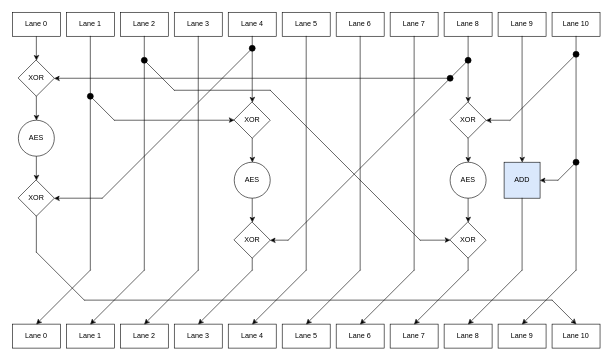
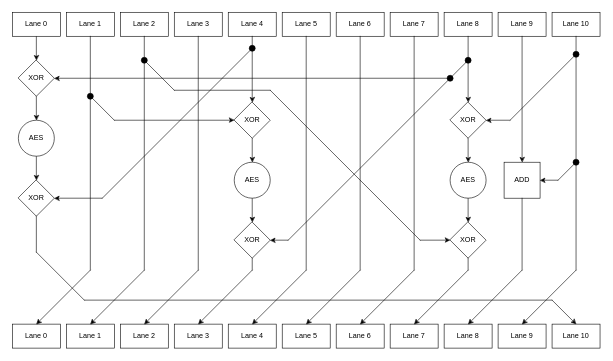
(522, 180) -> (522, 180)
